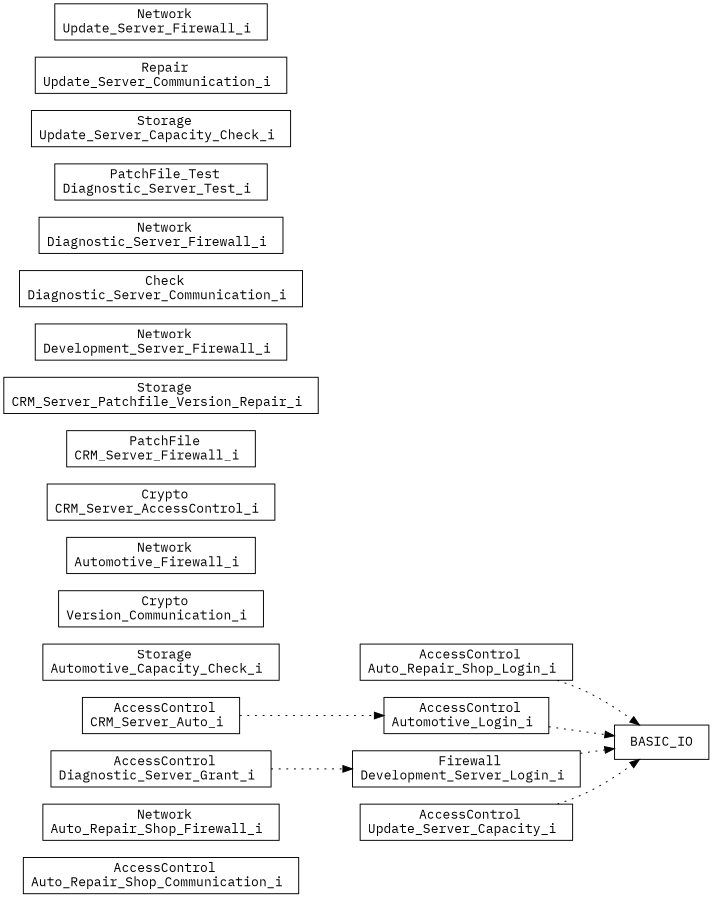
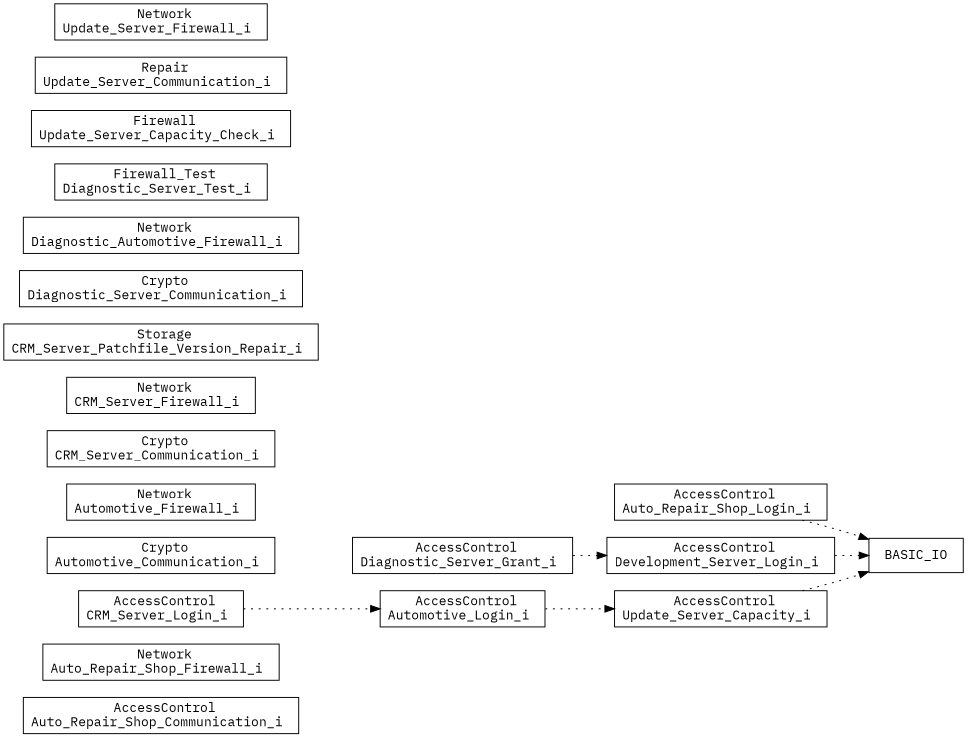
(161, 129) -> (161, 129)
(161, 182) -> (161, 182)
(161, 235) -> (161, 235)
(161, 289) -> (161, 289)
(161, 342) -> none
(161, 449) -> (161, 395)
(161, 502) -> (161, 449)
(161, 609) -> (161, 555)
(161, 662) -> none
(161, 716) -> (161, 609)
(577, 731) -> (575, 609)
(466, 769) -> (721, 555)
